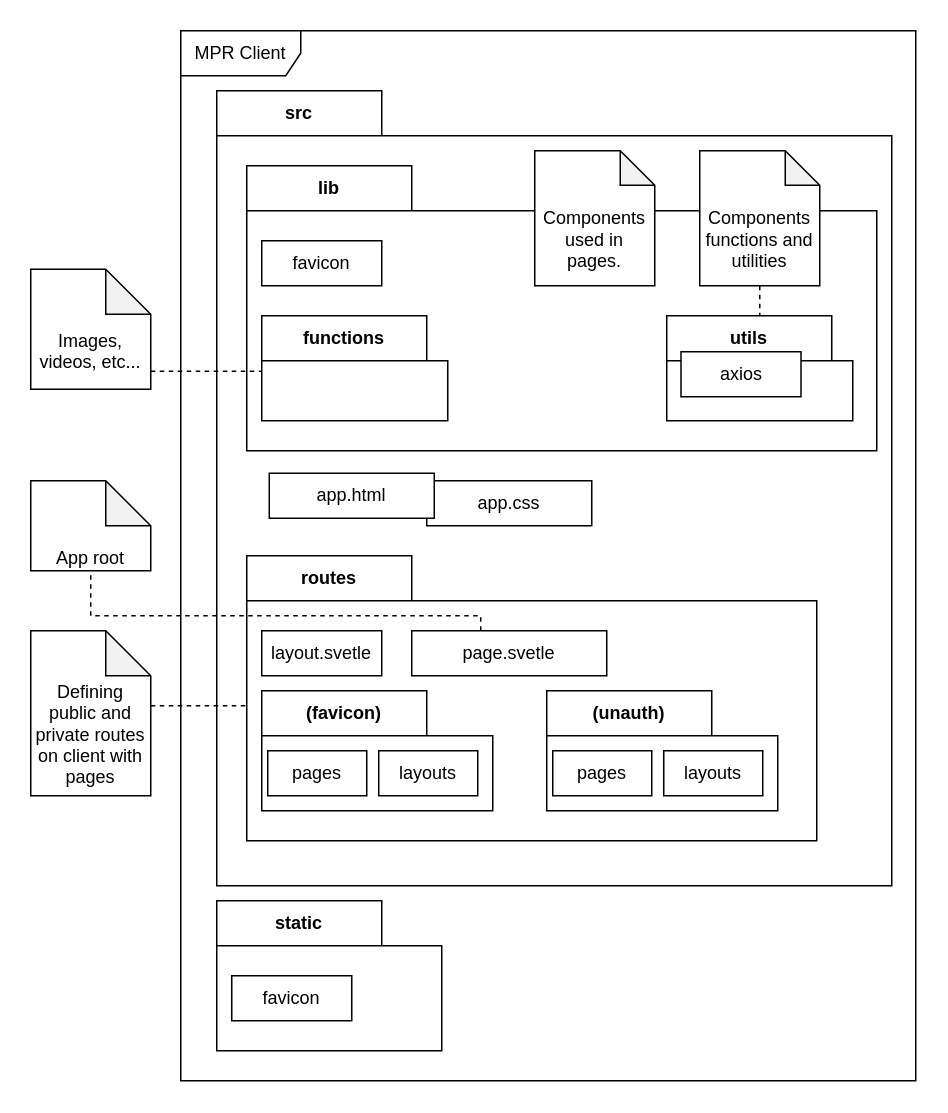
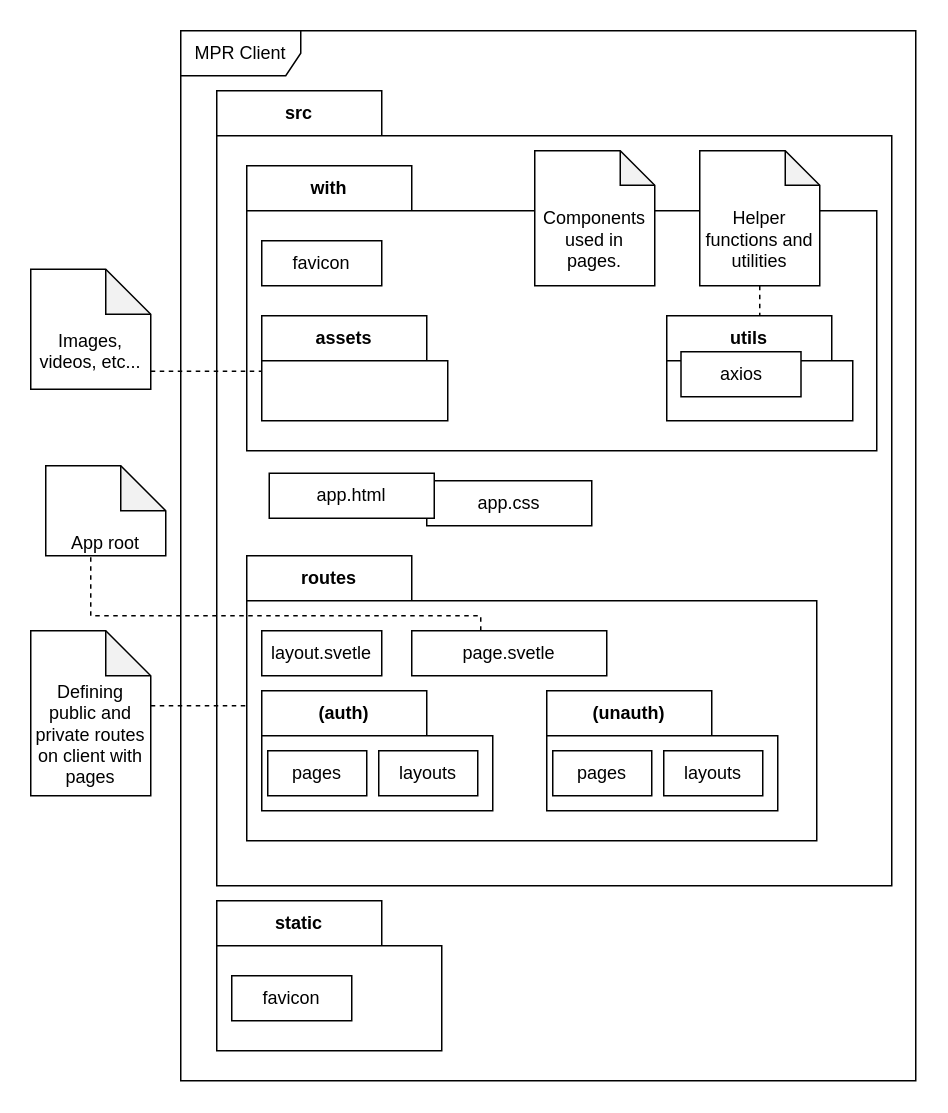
(329, 188) -> (329, 188)
(760, 218) -> (760, 218)
(344, 338) -> (344, 338)
(91, 526) -> (106, 511)
(344, 713) -> (344, 713)
